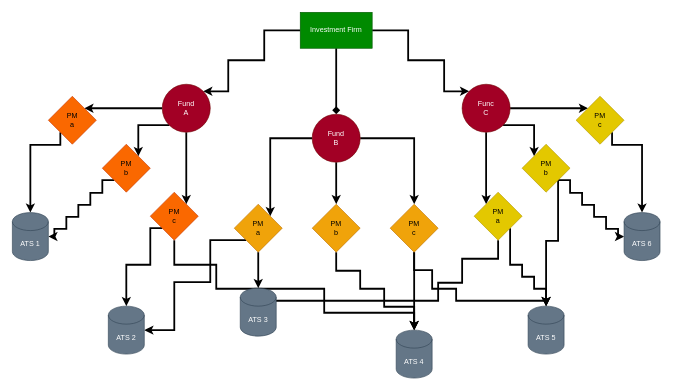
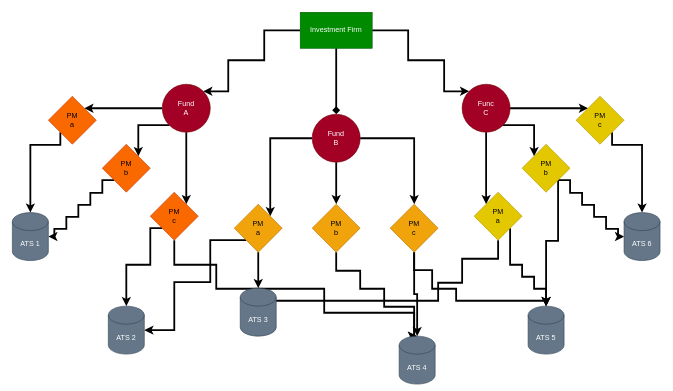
(414, 354) -> (417, 360)
